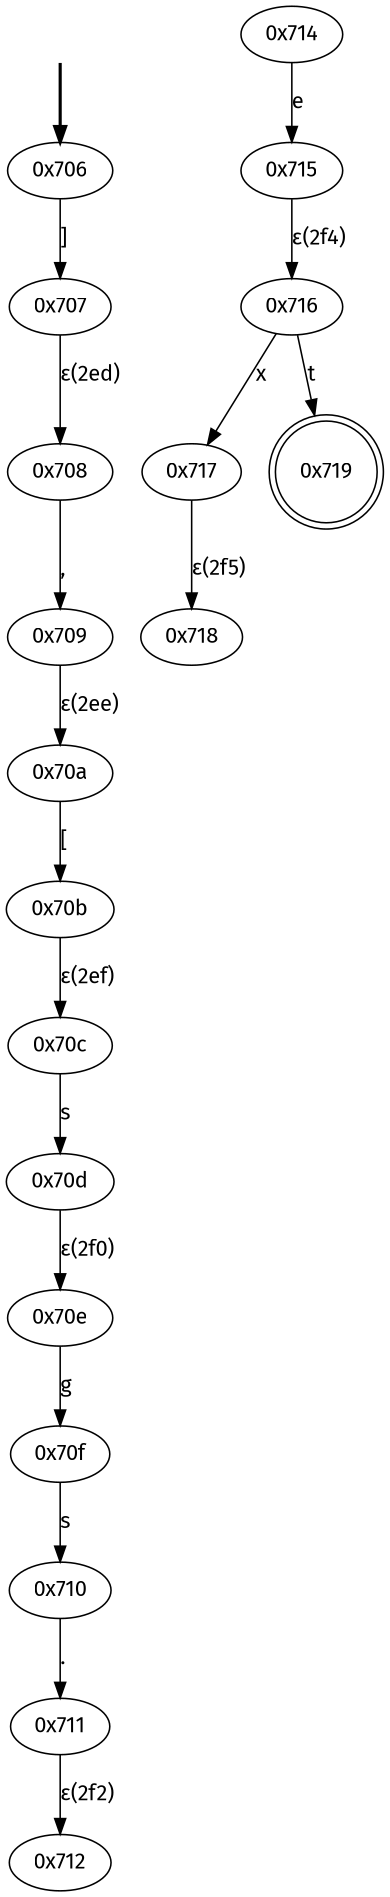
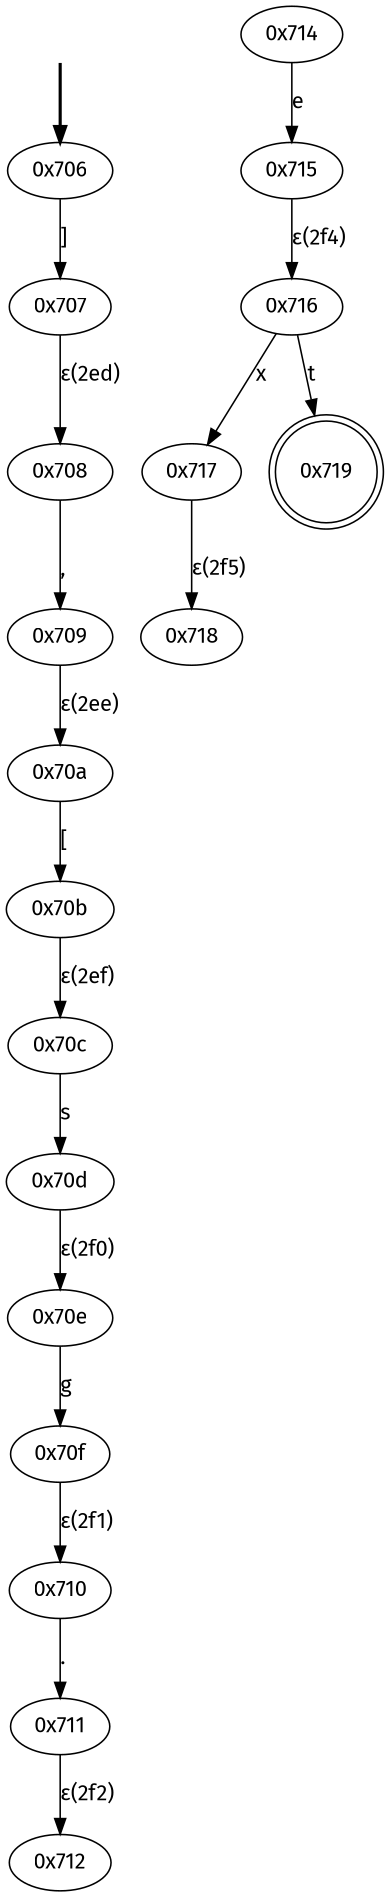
(66, 1522) -> (87, 1522)
